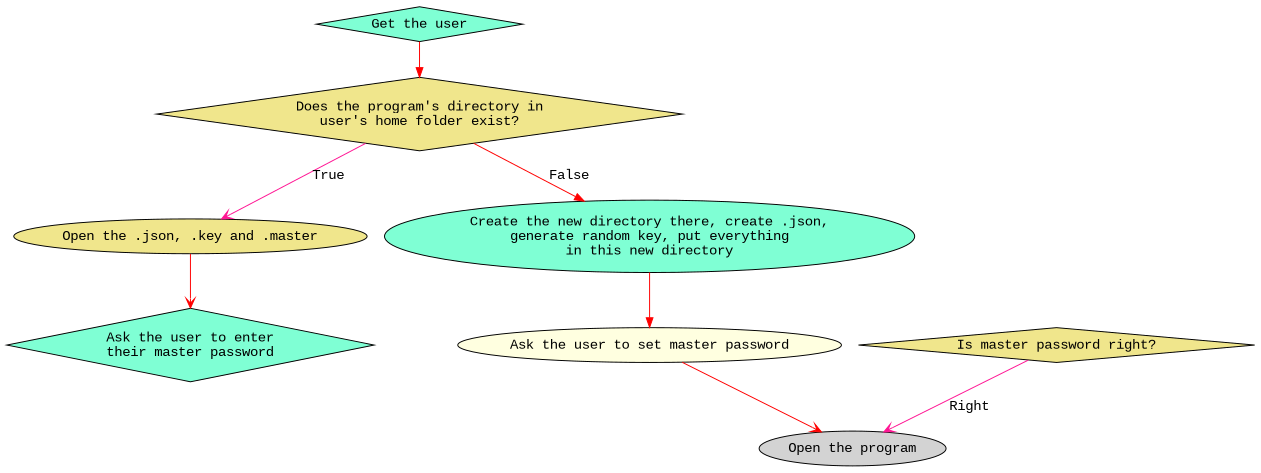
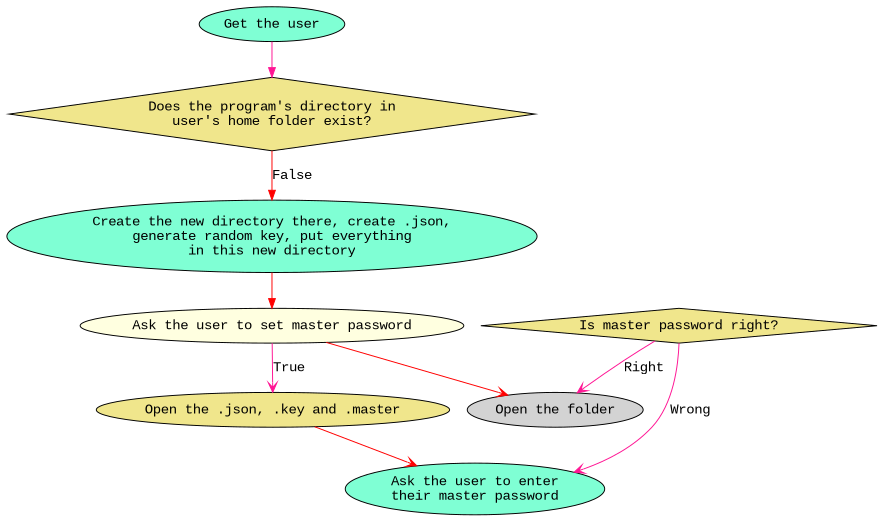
(420, 24) -> (272, 24)
(420, 55) -> (272, 55)
(298, 179) -> (272, 363)
(190, 345) -> (475, 489)
none -> (655, 424)
(853, 448) -> (555, 410)
